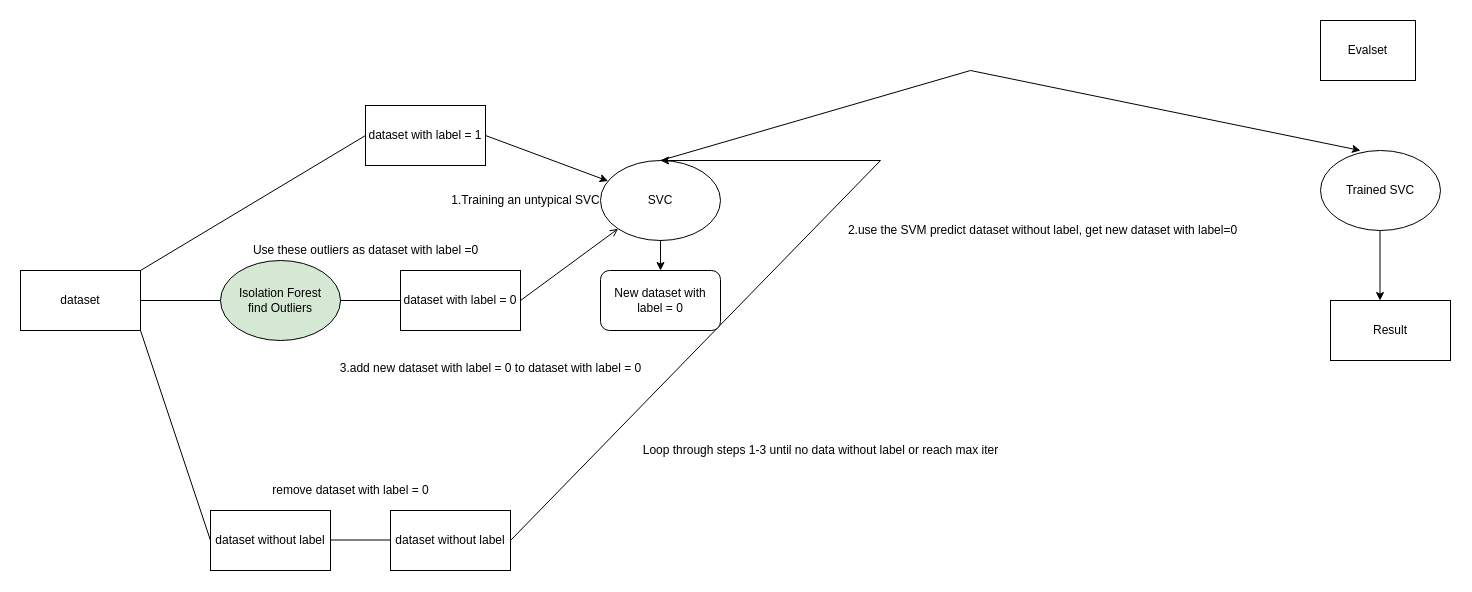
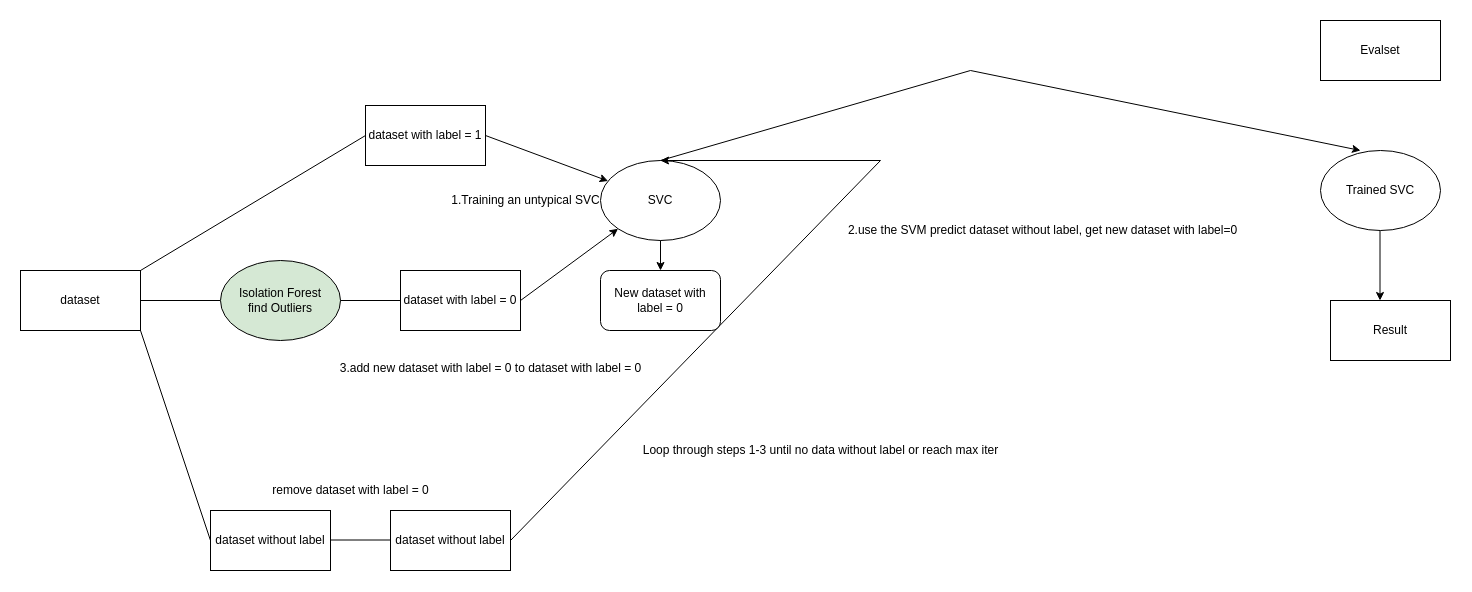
(1368, 51) -> (1381, 51)
(613, 232) -> (611, 234)
(366, 251) -> none
